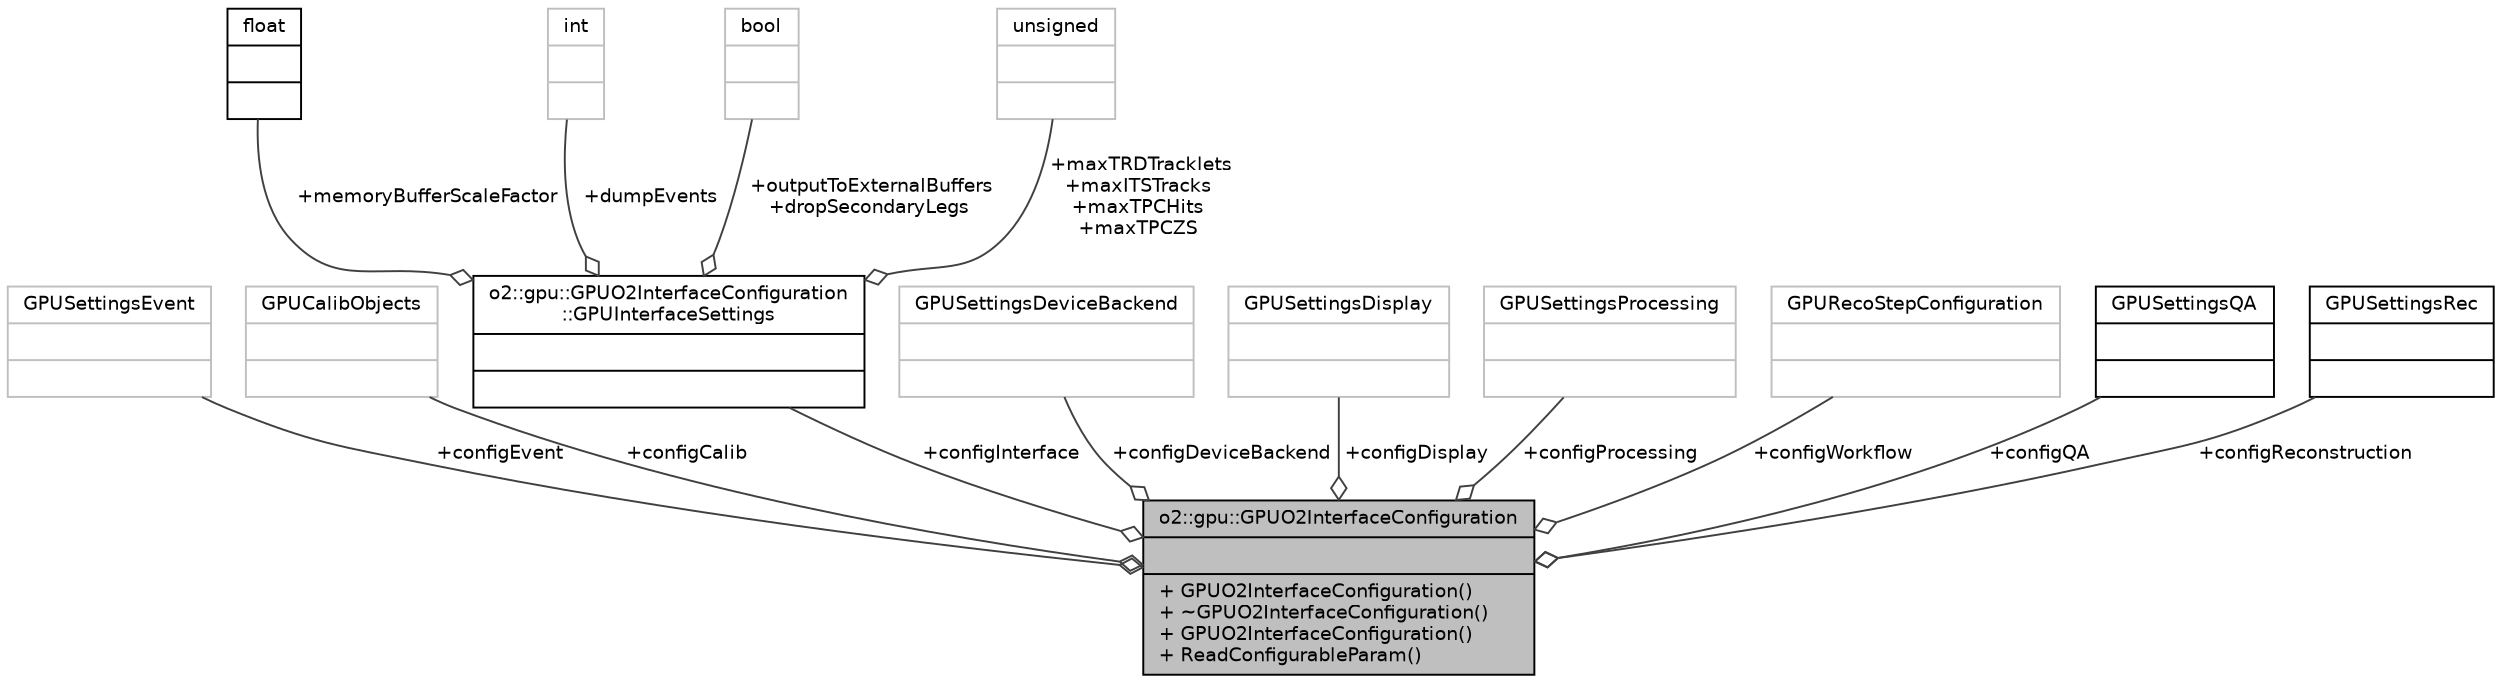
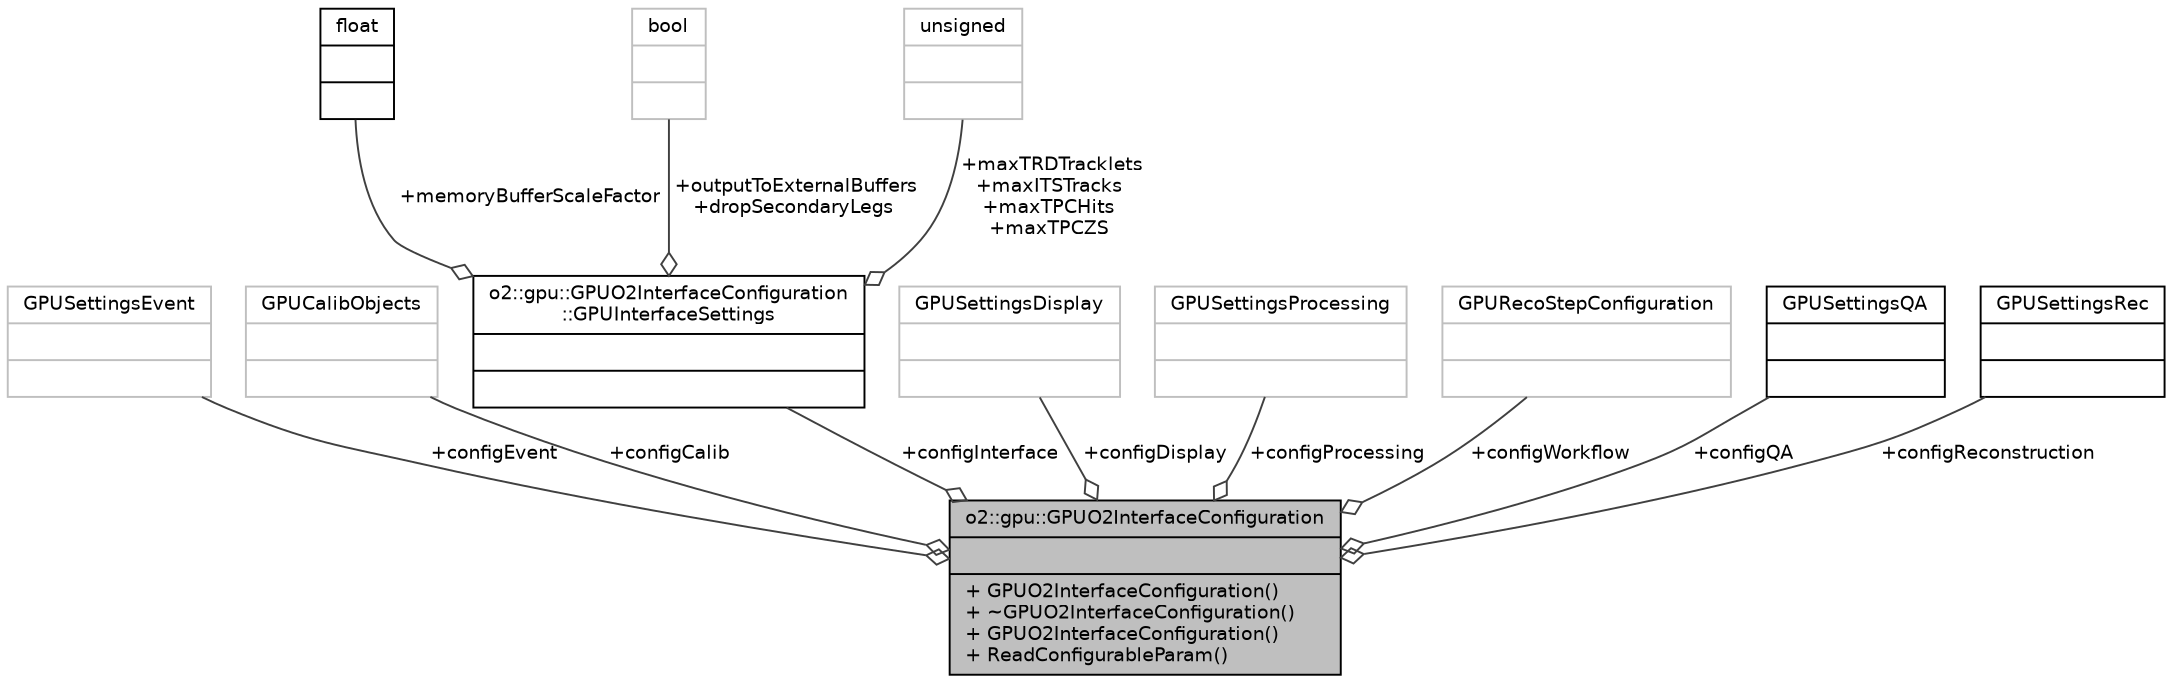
(576, 64) -> none
(1046, 342) -> none
